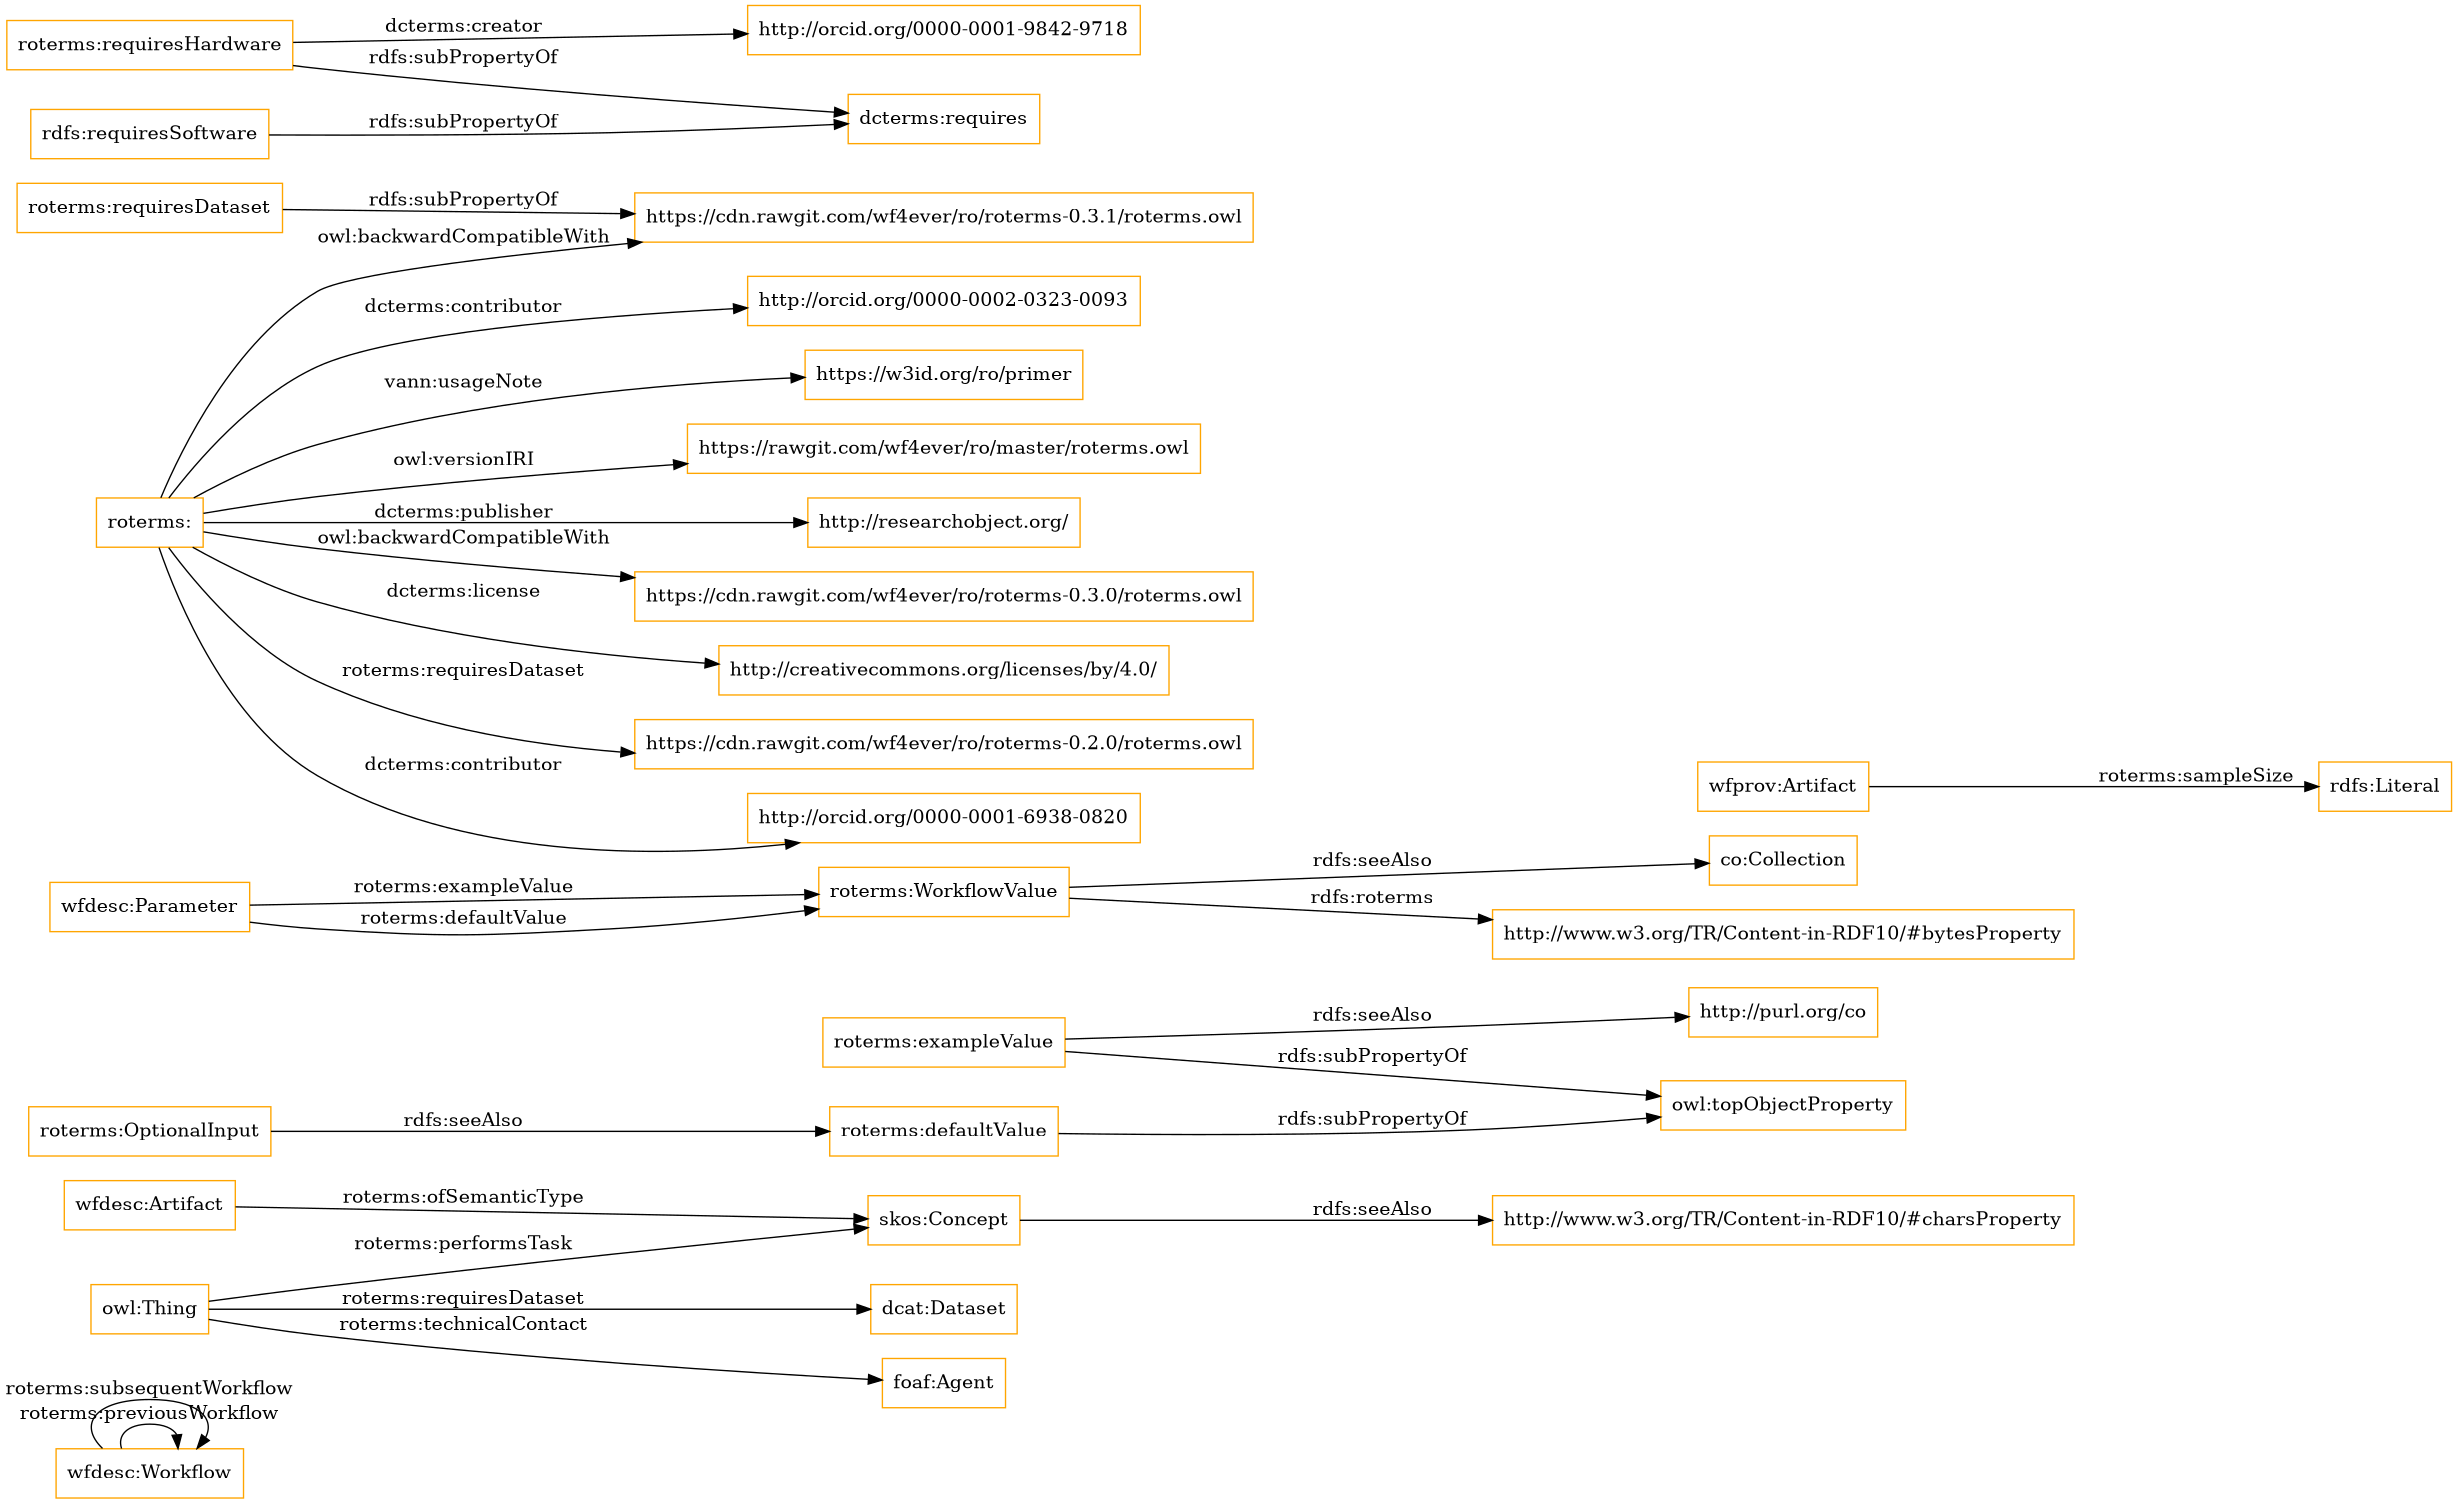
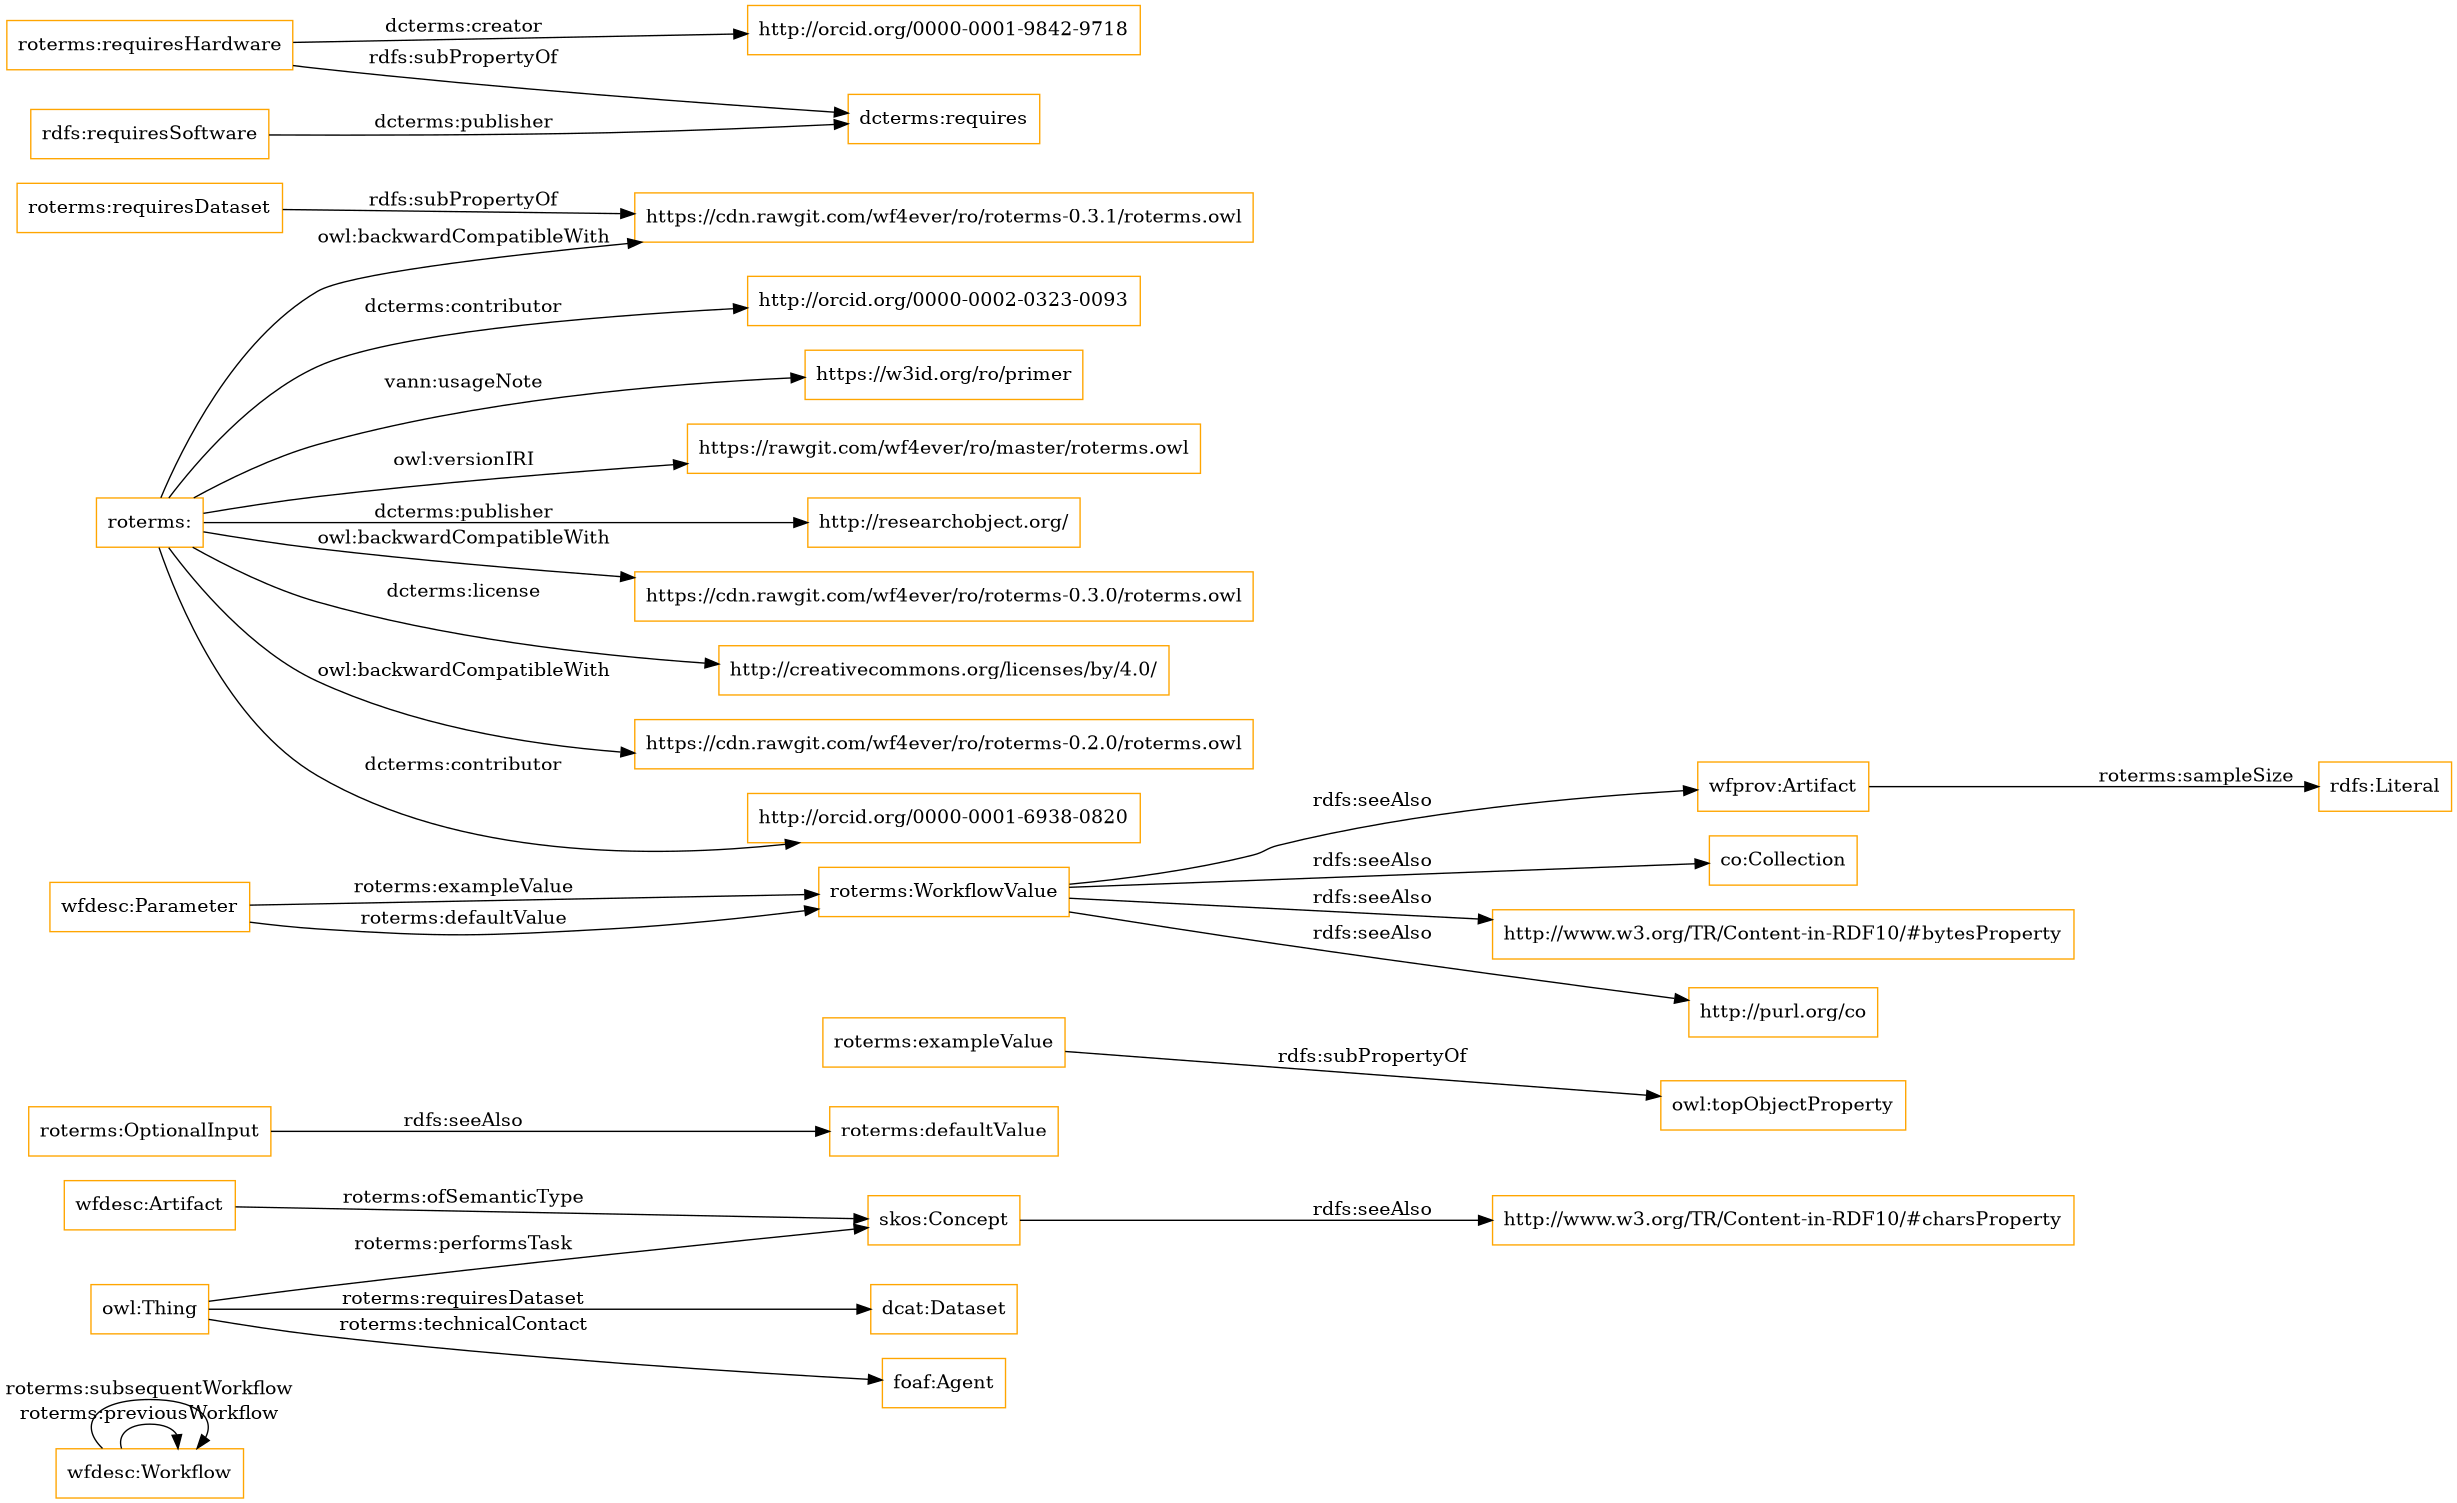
(464, 122) -> (464, 122)
(464, 671) -> (464, 671)
none -> (1374, 825)
(1373, 898) -> (1373, 898)
(1370, 1030) -> (1371, 957)
(1353, 1133) -> none
